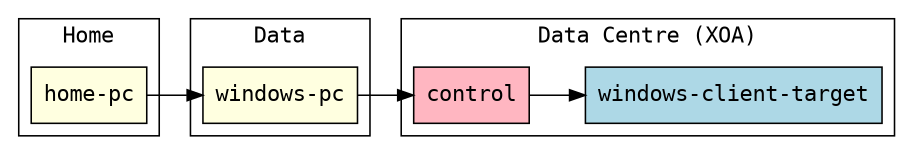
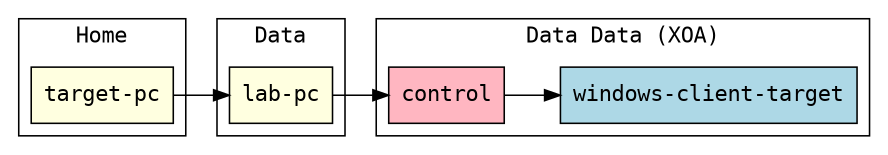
(648, 37) -> (623, 37)
(89, 95) -> (102, 95)
(280, 95) -> (281, 95)
